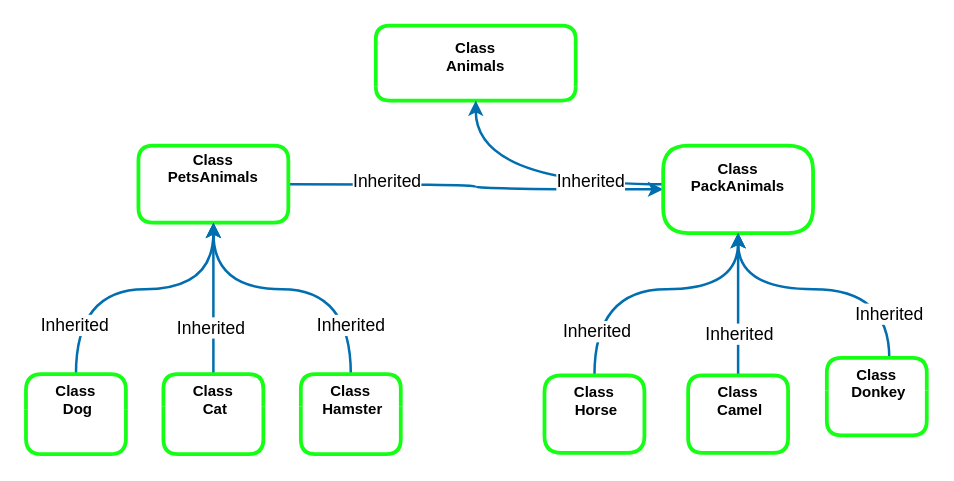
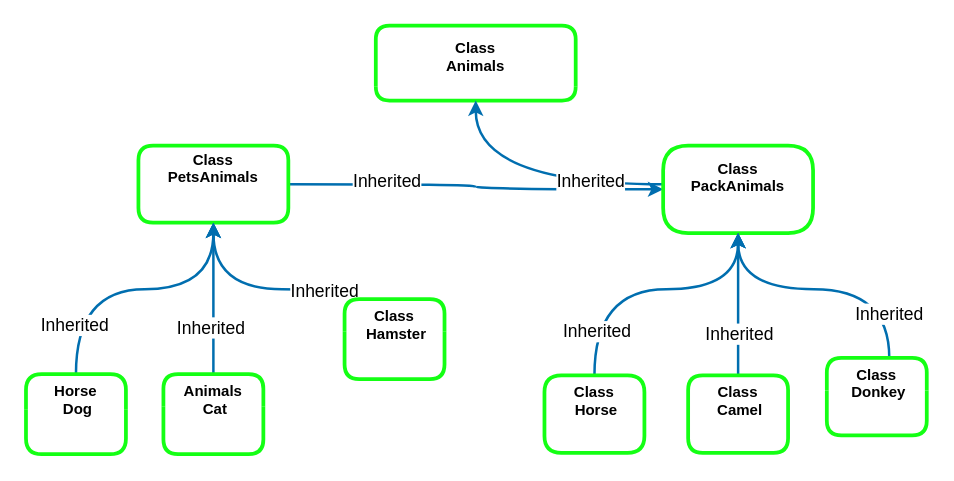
(75, 391) -> (75, 391)
(213, 391) -> (213, 391)
(351, 414) -> (394, 339)
